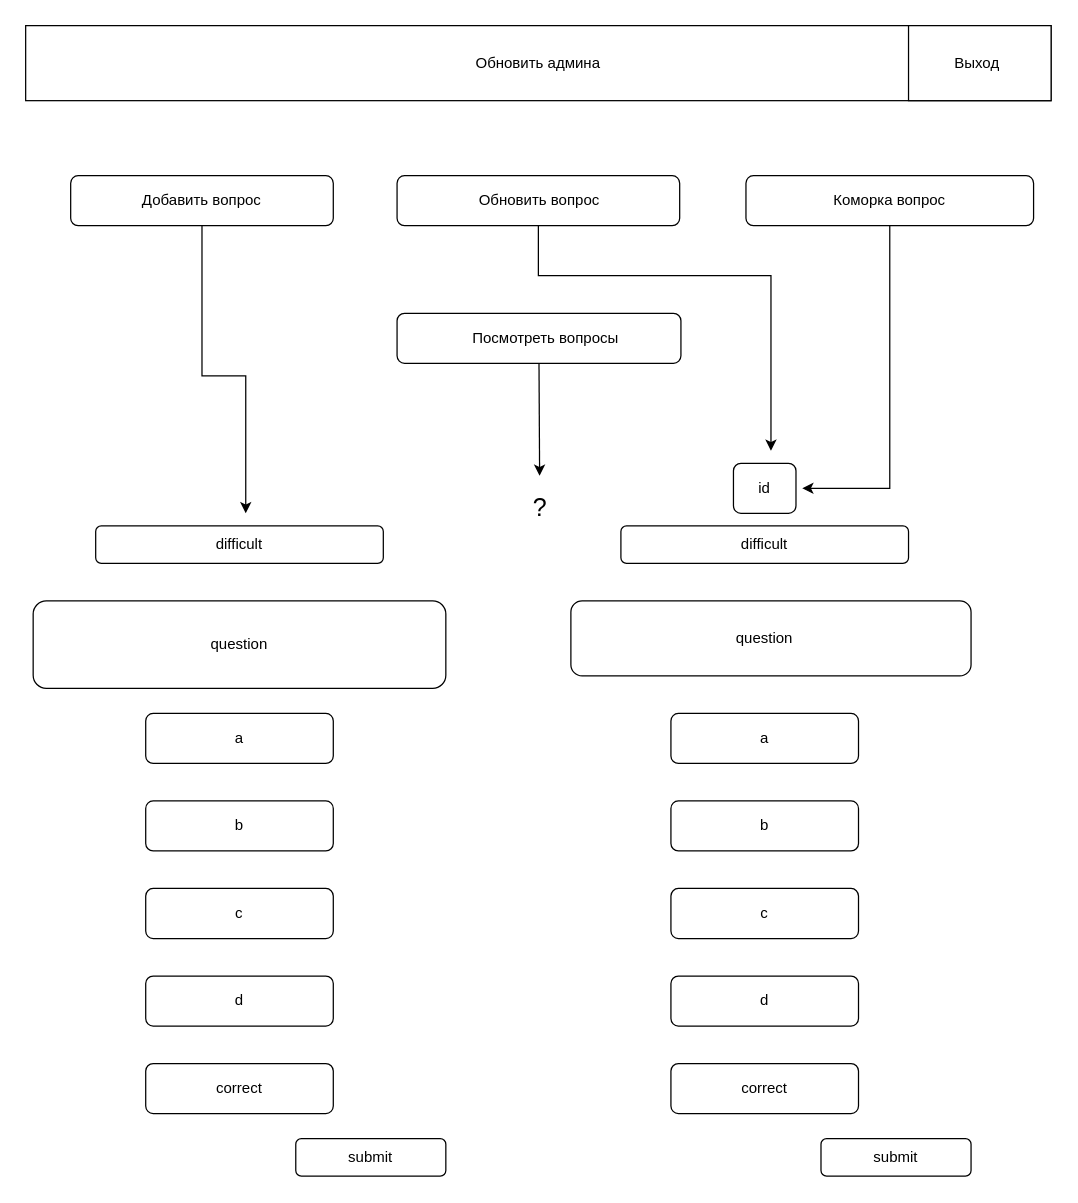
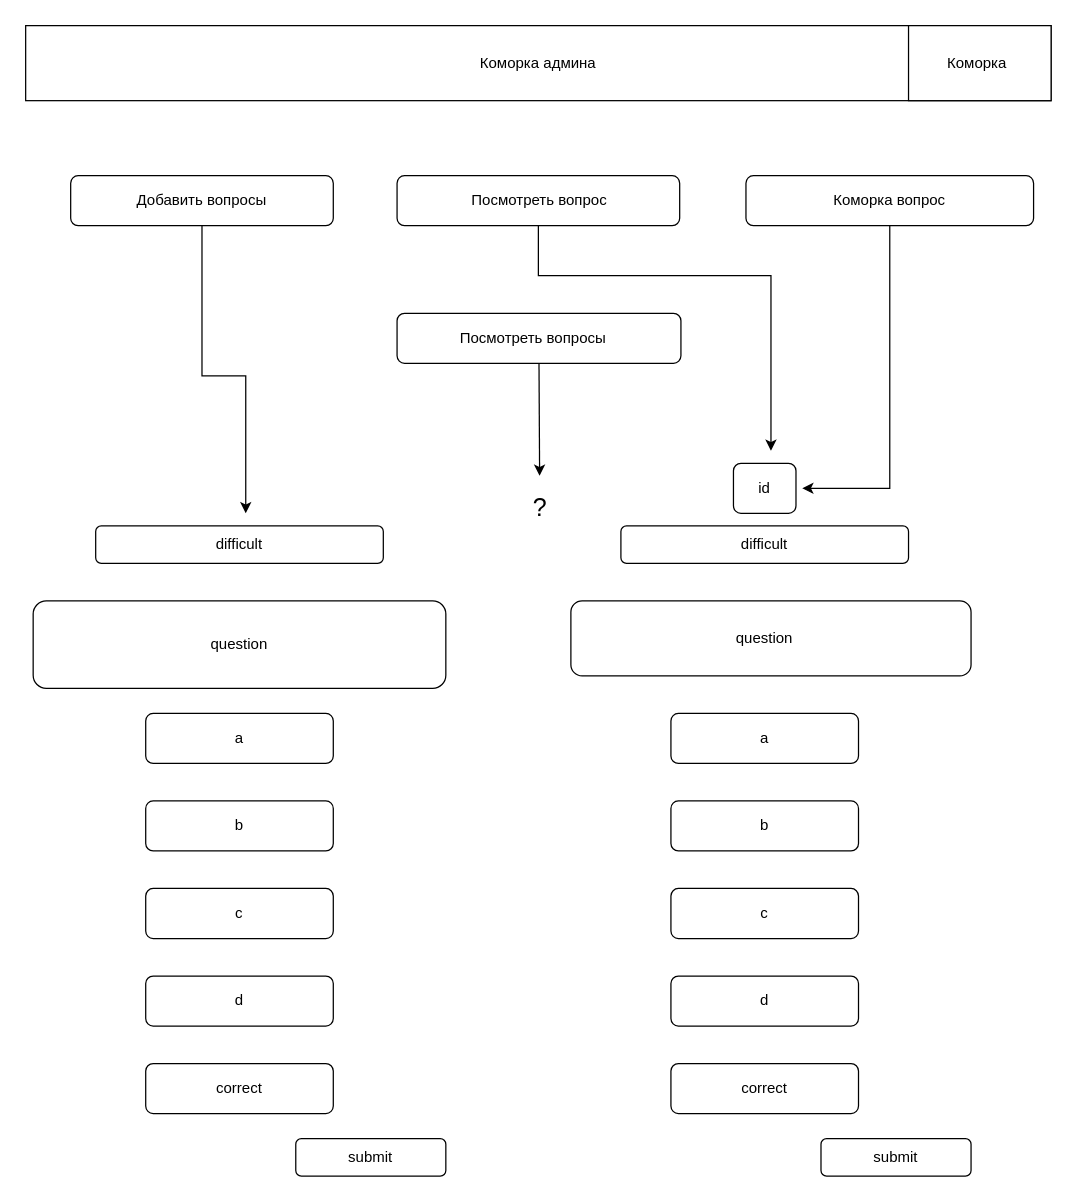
(538, 63) -> (538, 63)
(977, 63) -> (977, 63)
(202, 201) -> (202, 201)
(539, 201) -> (539, 201)
(546, 338) -> (533, 338)
